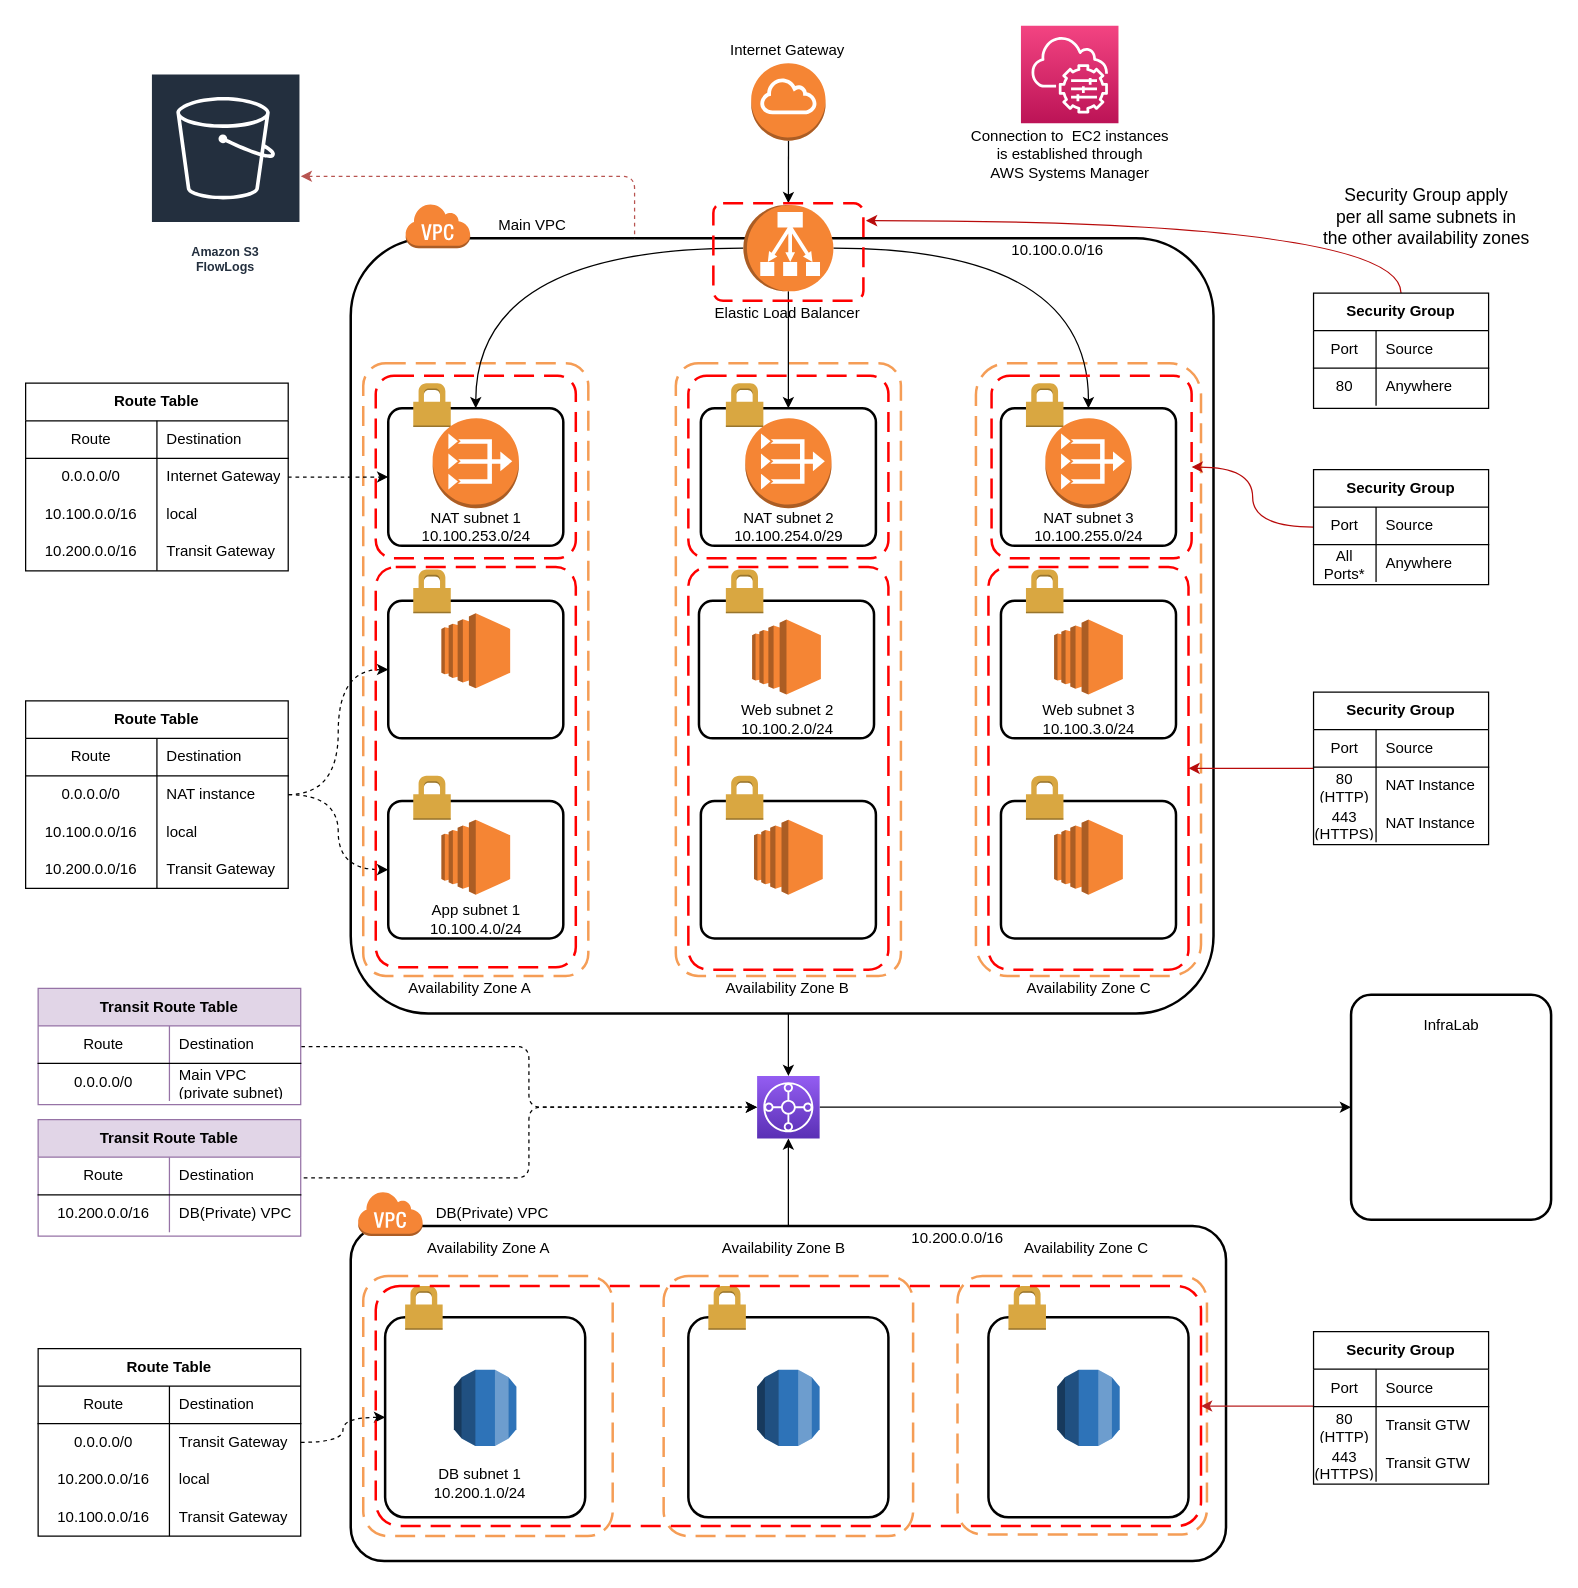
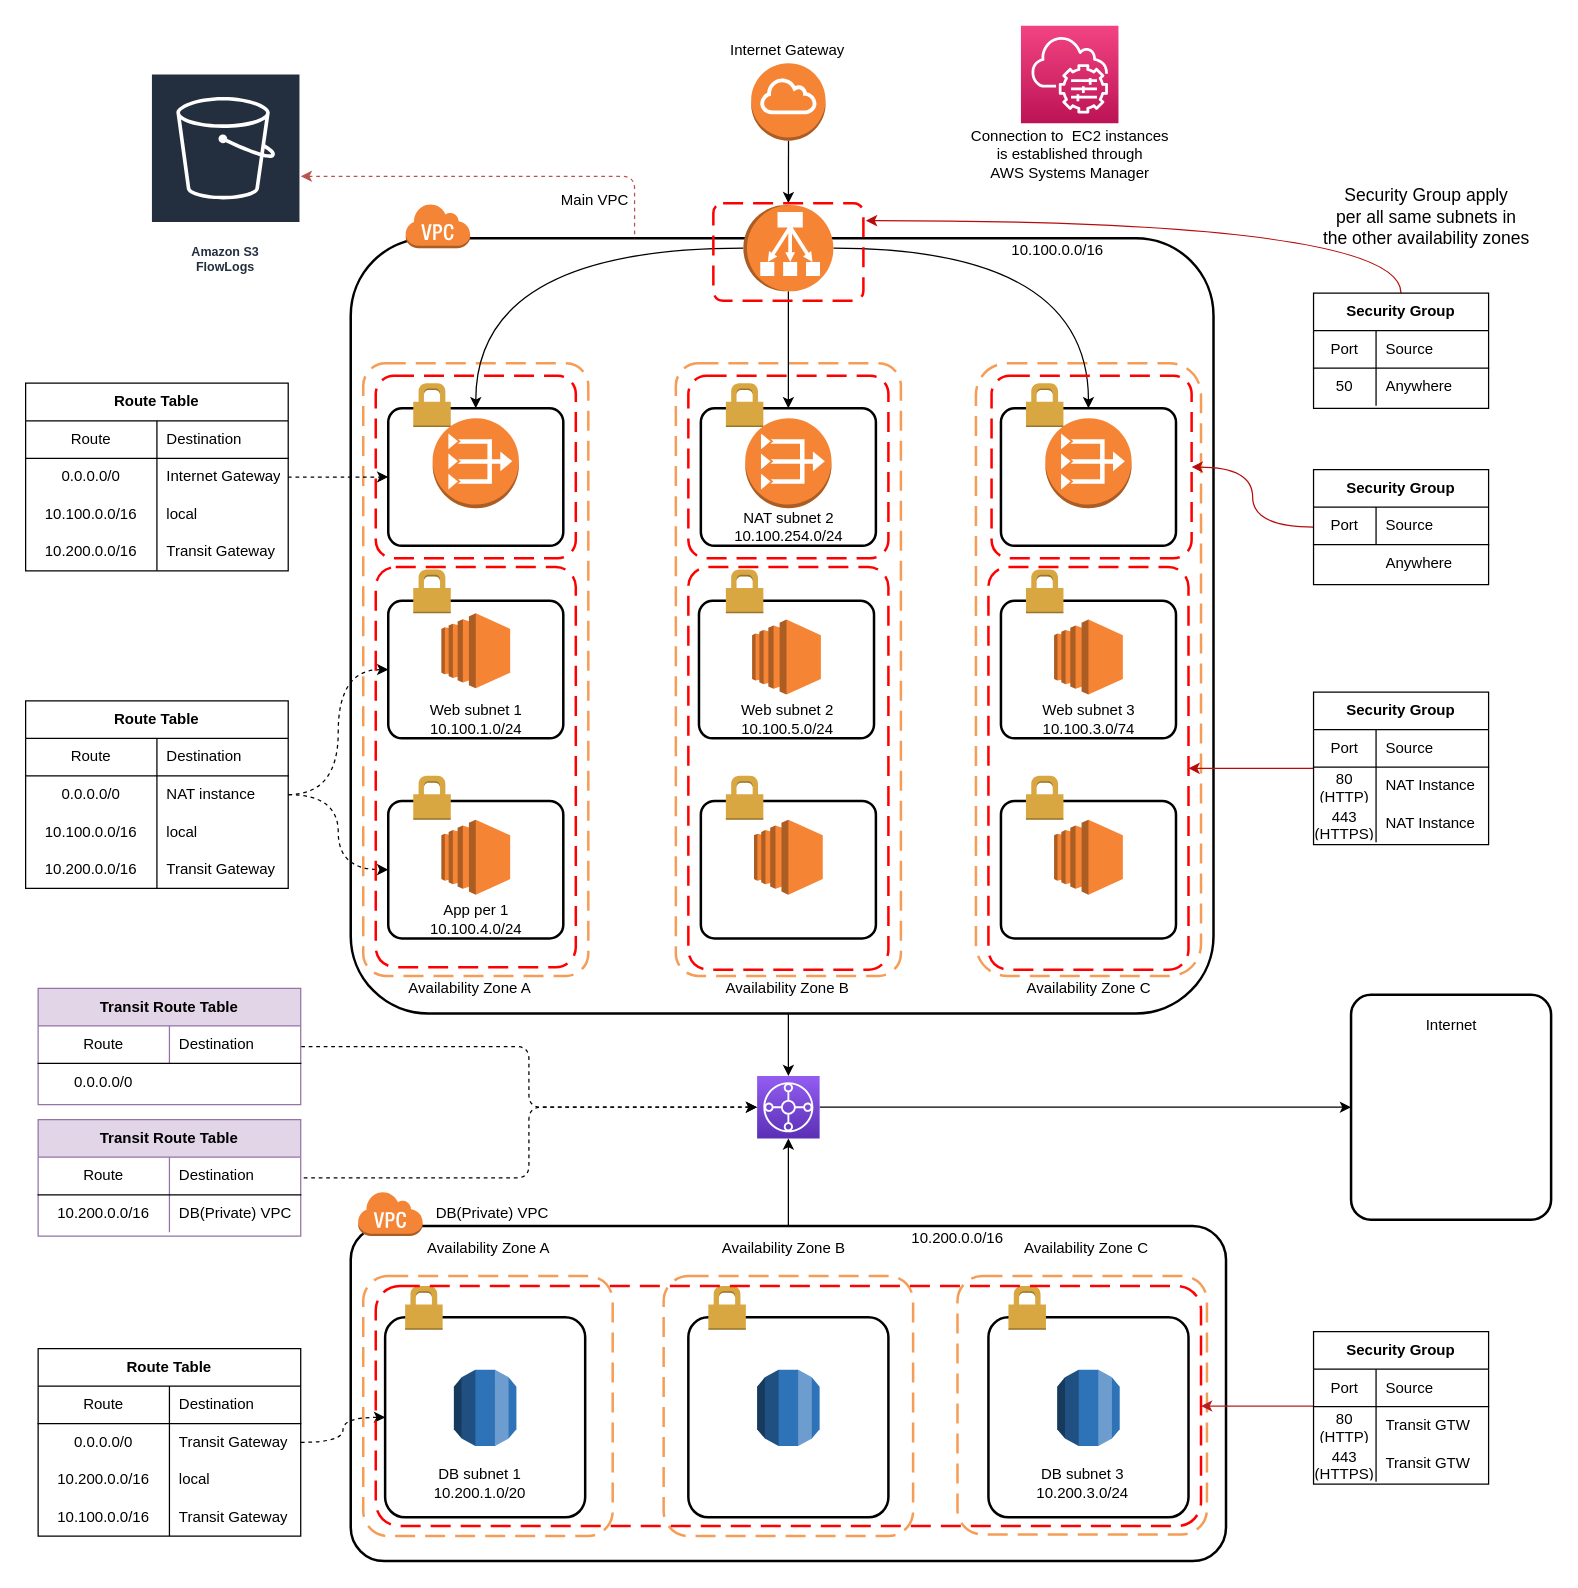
(532, 226) -> (594, 201)
(786, 313) -> none
(1344, 387) -> (1344, 387)
(476, 527) -> none
(789, 527) -> (789, 527)
(1088, 527) -> none
(1344, 563) -> none
none -> (476, 719)
(788, 719) -> (788, 719)
(1089, 719) -> (1089, 719)
(476, 919) -> (476, 919)
(1451, 1026) -> (1451, 1026)
(235, 1082) -> none
(480, 1483) -> (480, 1483)
none -> (1082, 1483)
